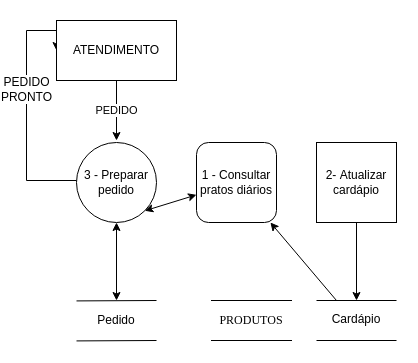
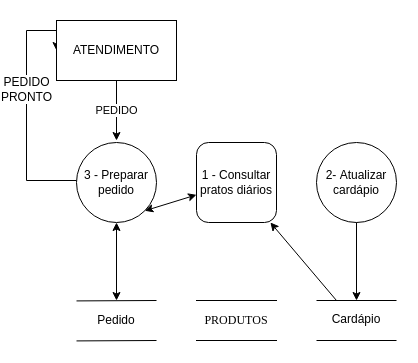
(357, 183) -> (357, 183)
(252, 321) -> (237, 321)
